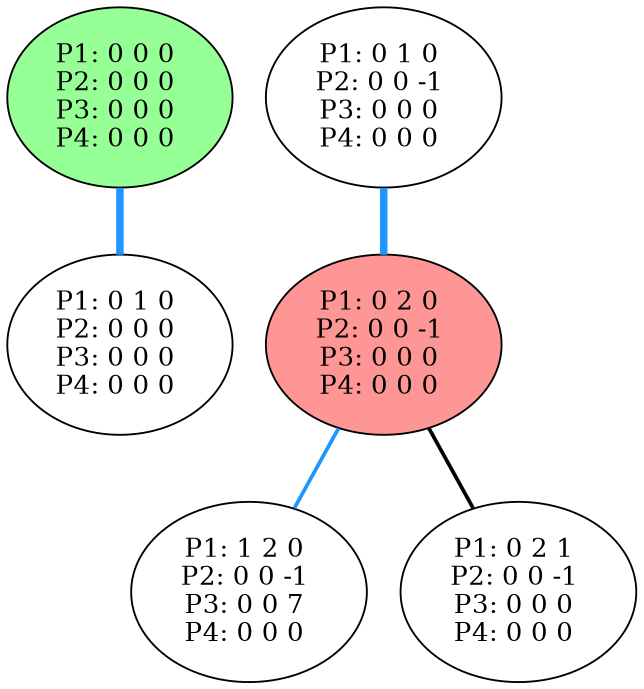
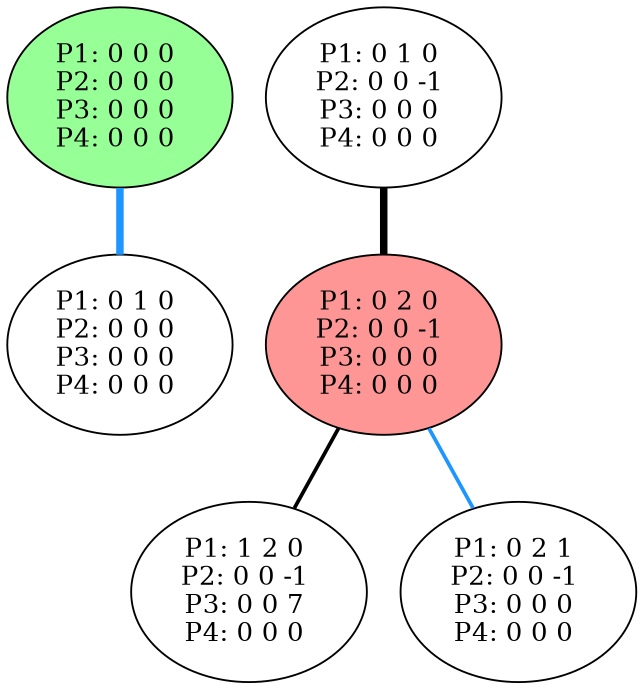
(384, 221) -> (384, 221)
(316, 468) -> (316, 468)
(451, 468) -> (451, 468)
